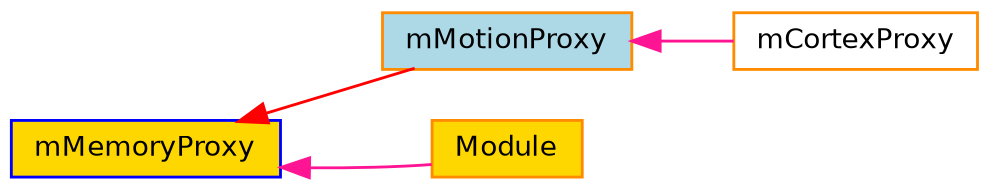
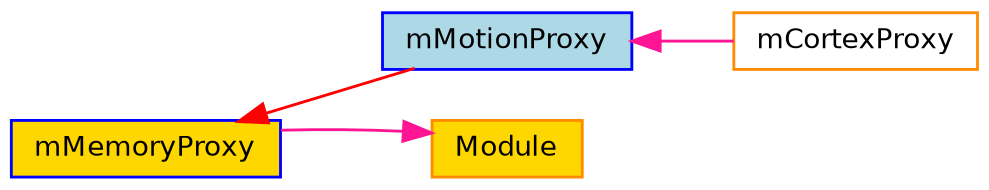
(507, 41) -> (507, 41)
(371, 167) -> (342, 130)
